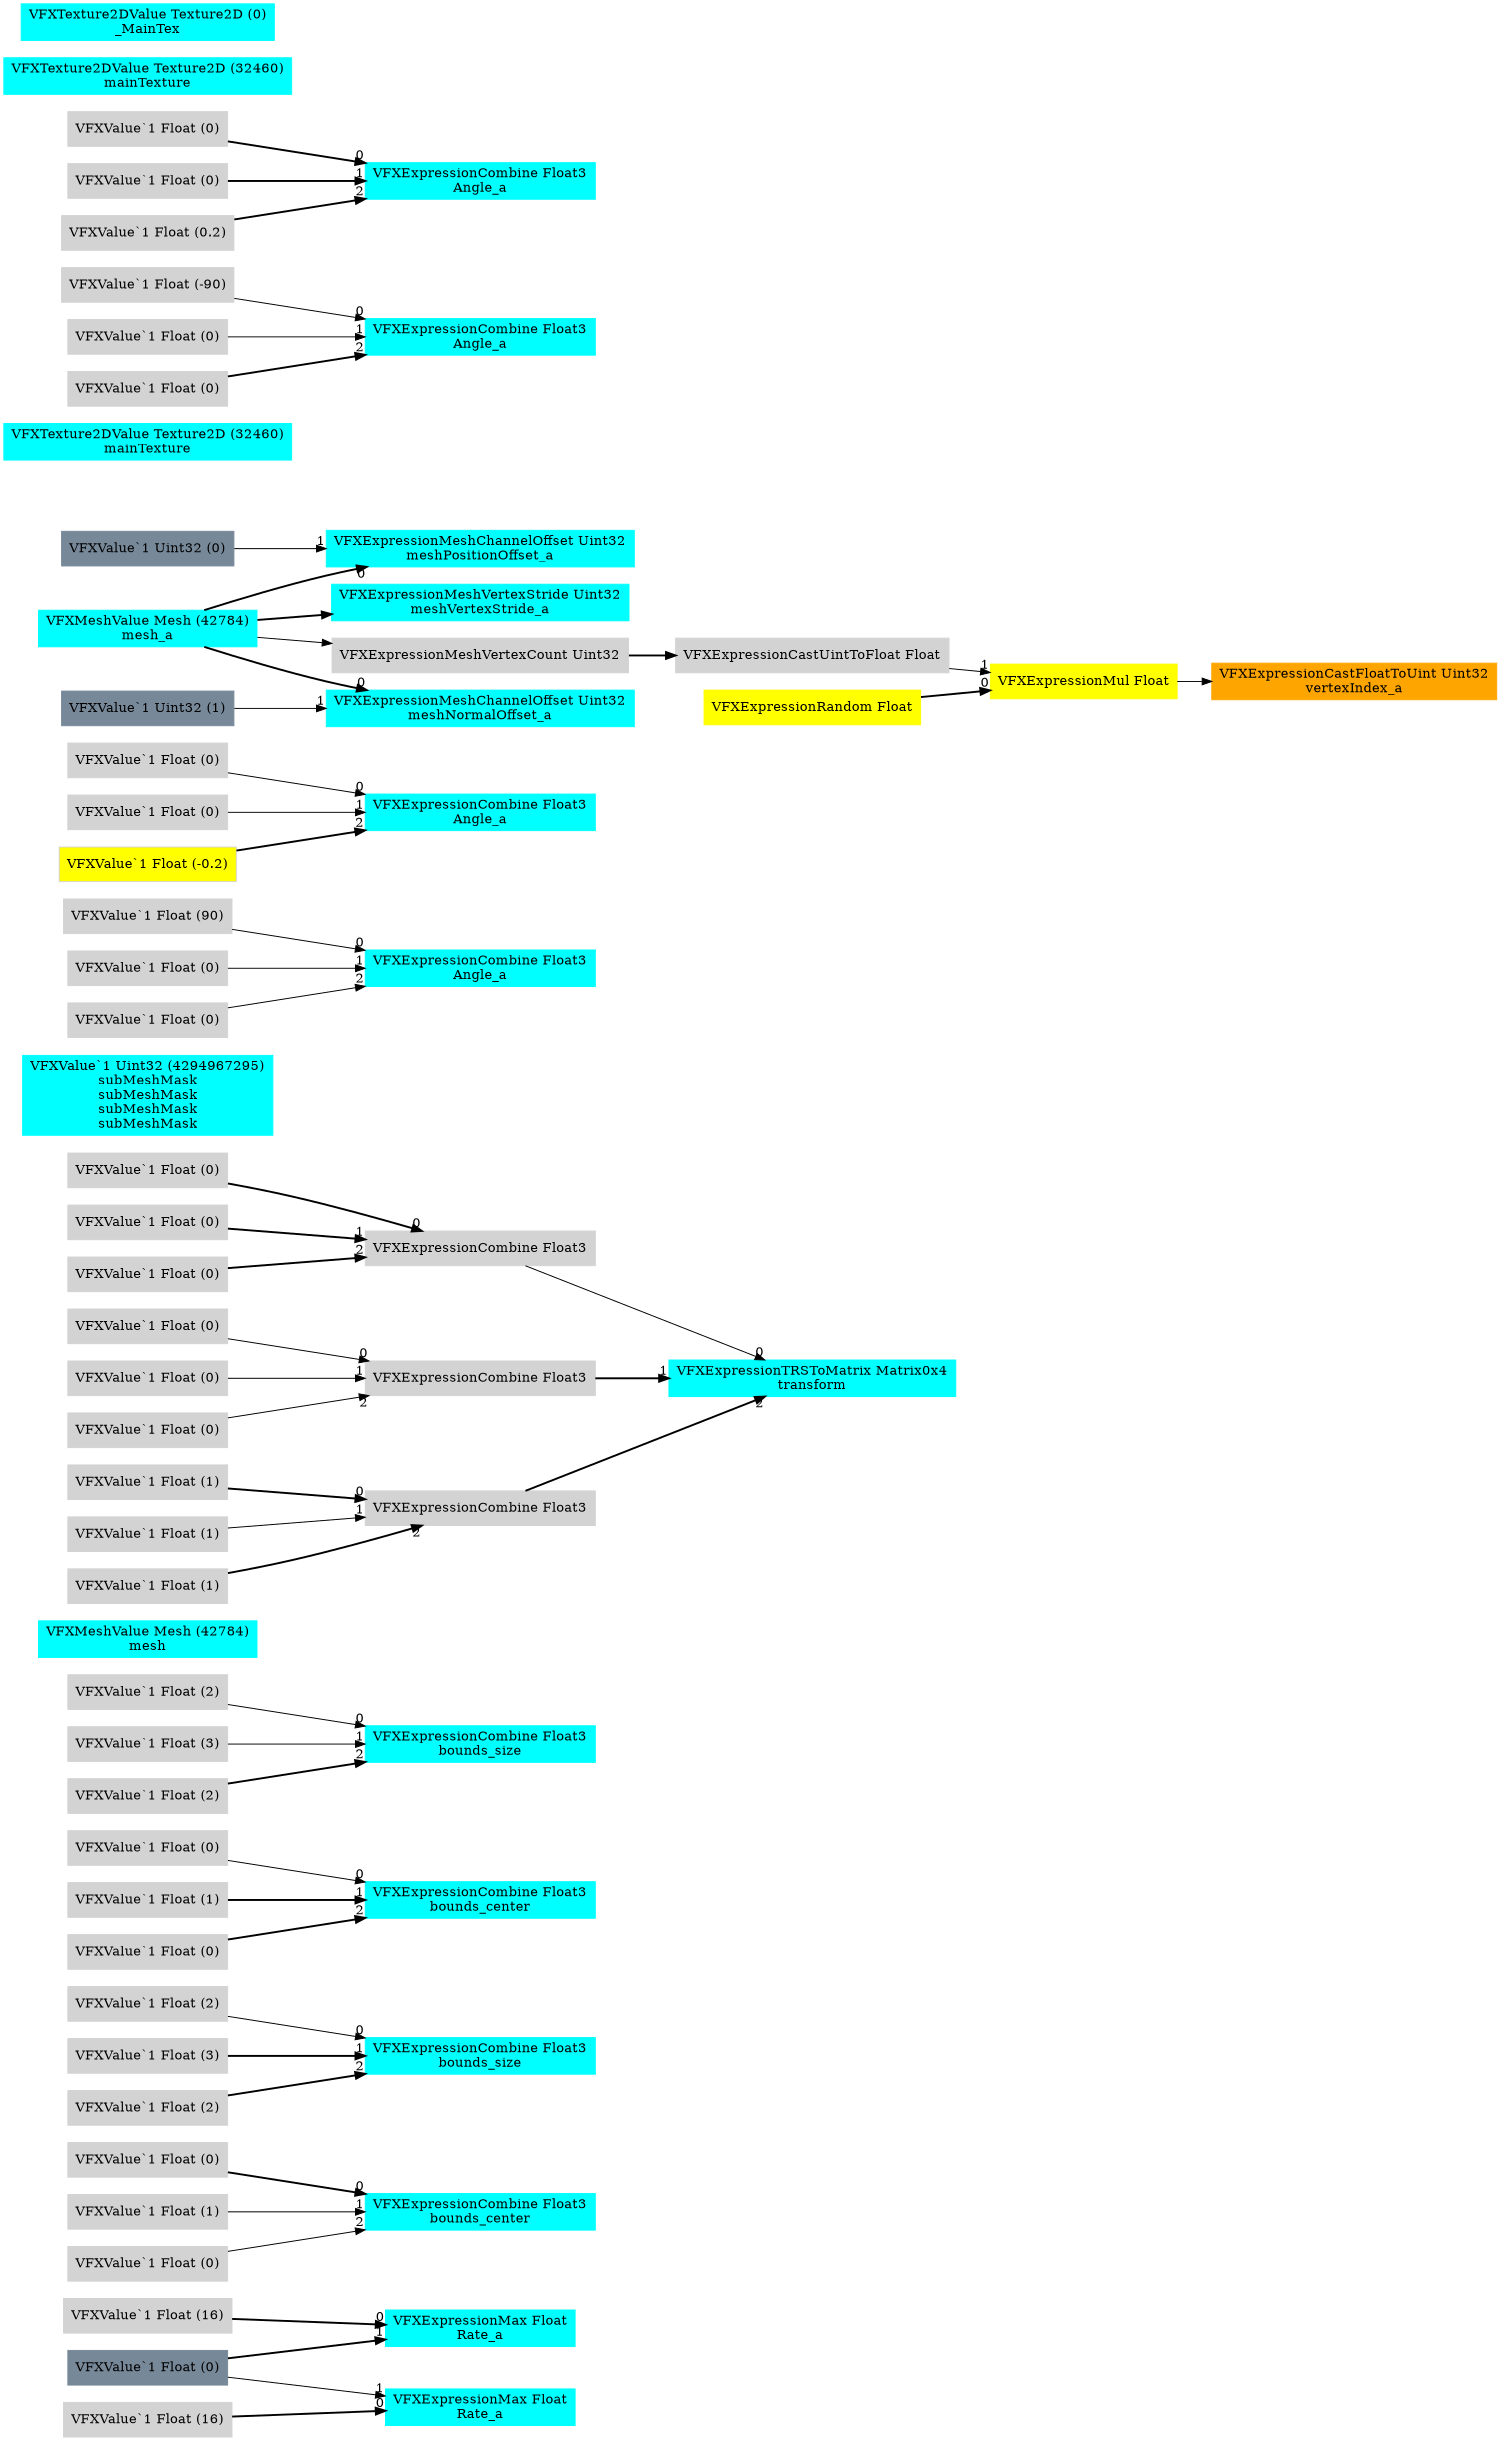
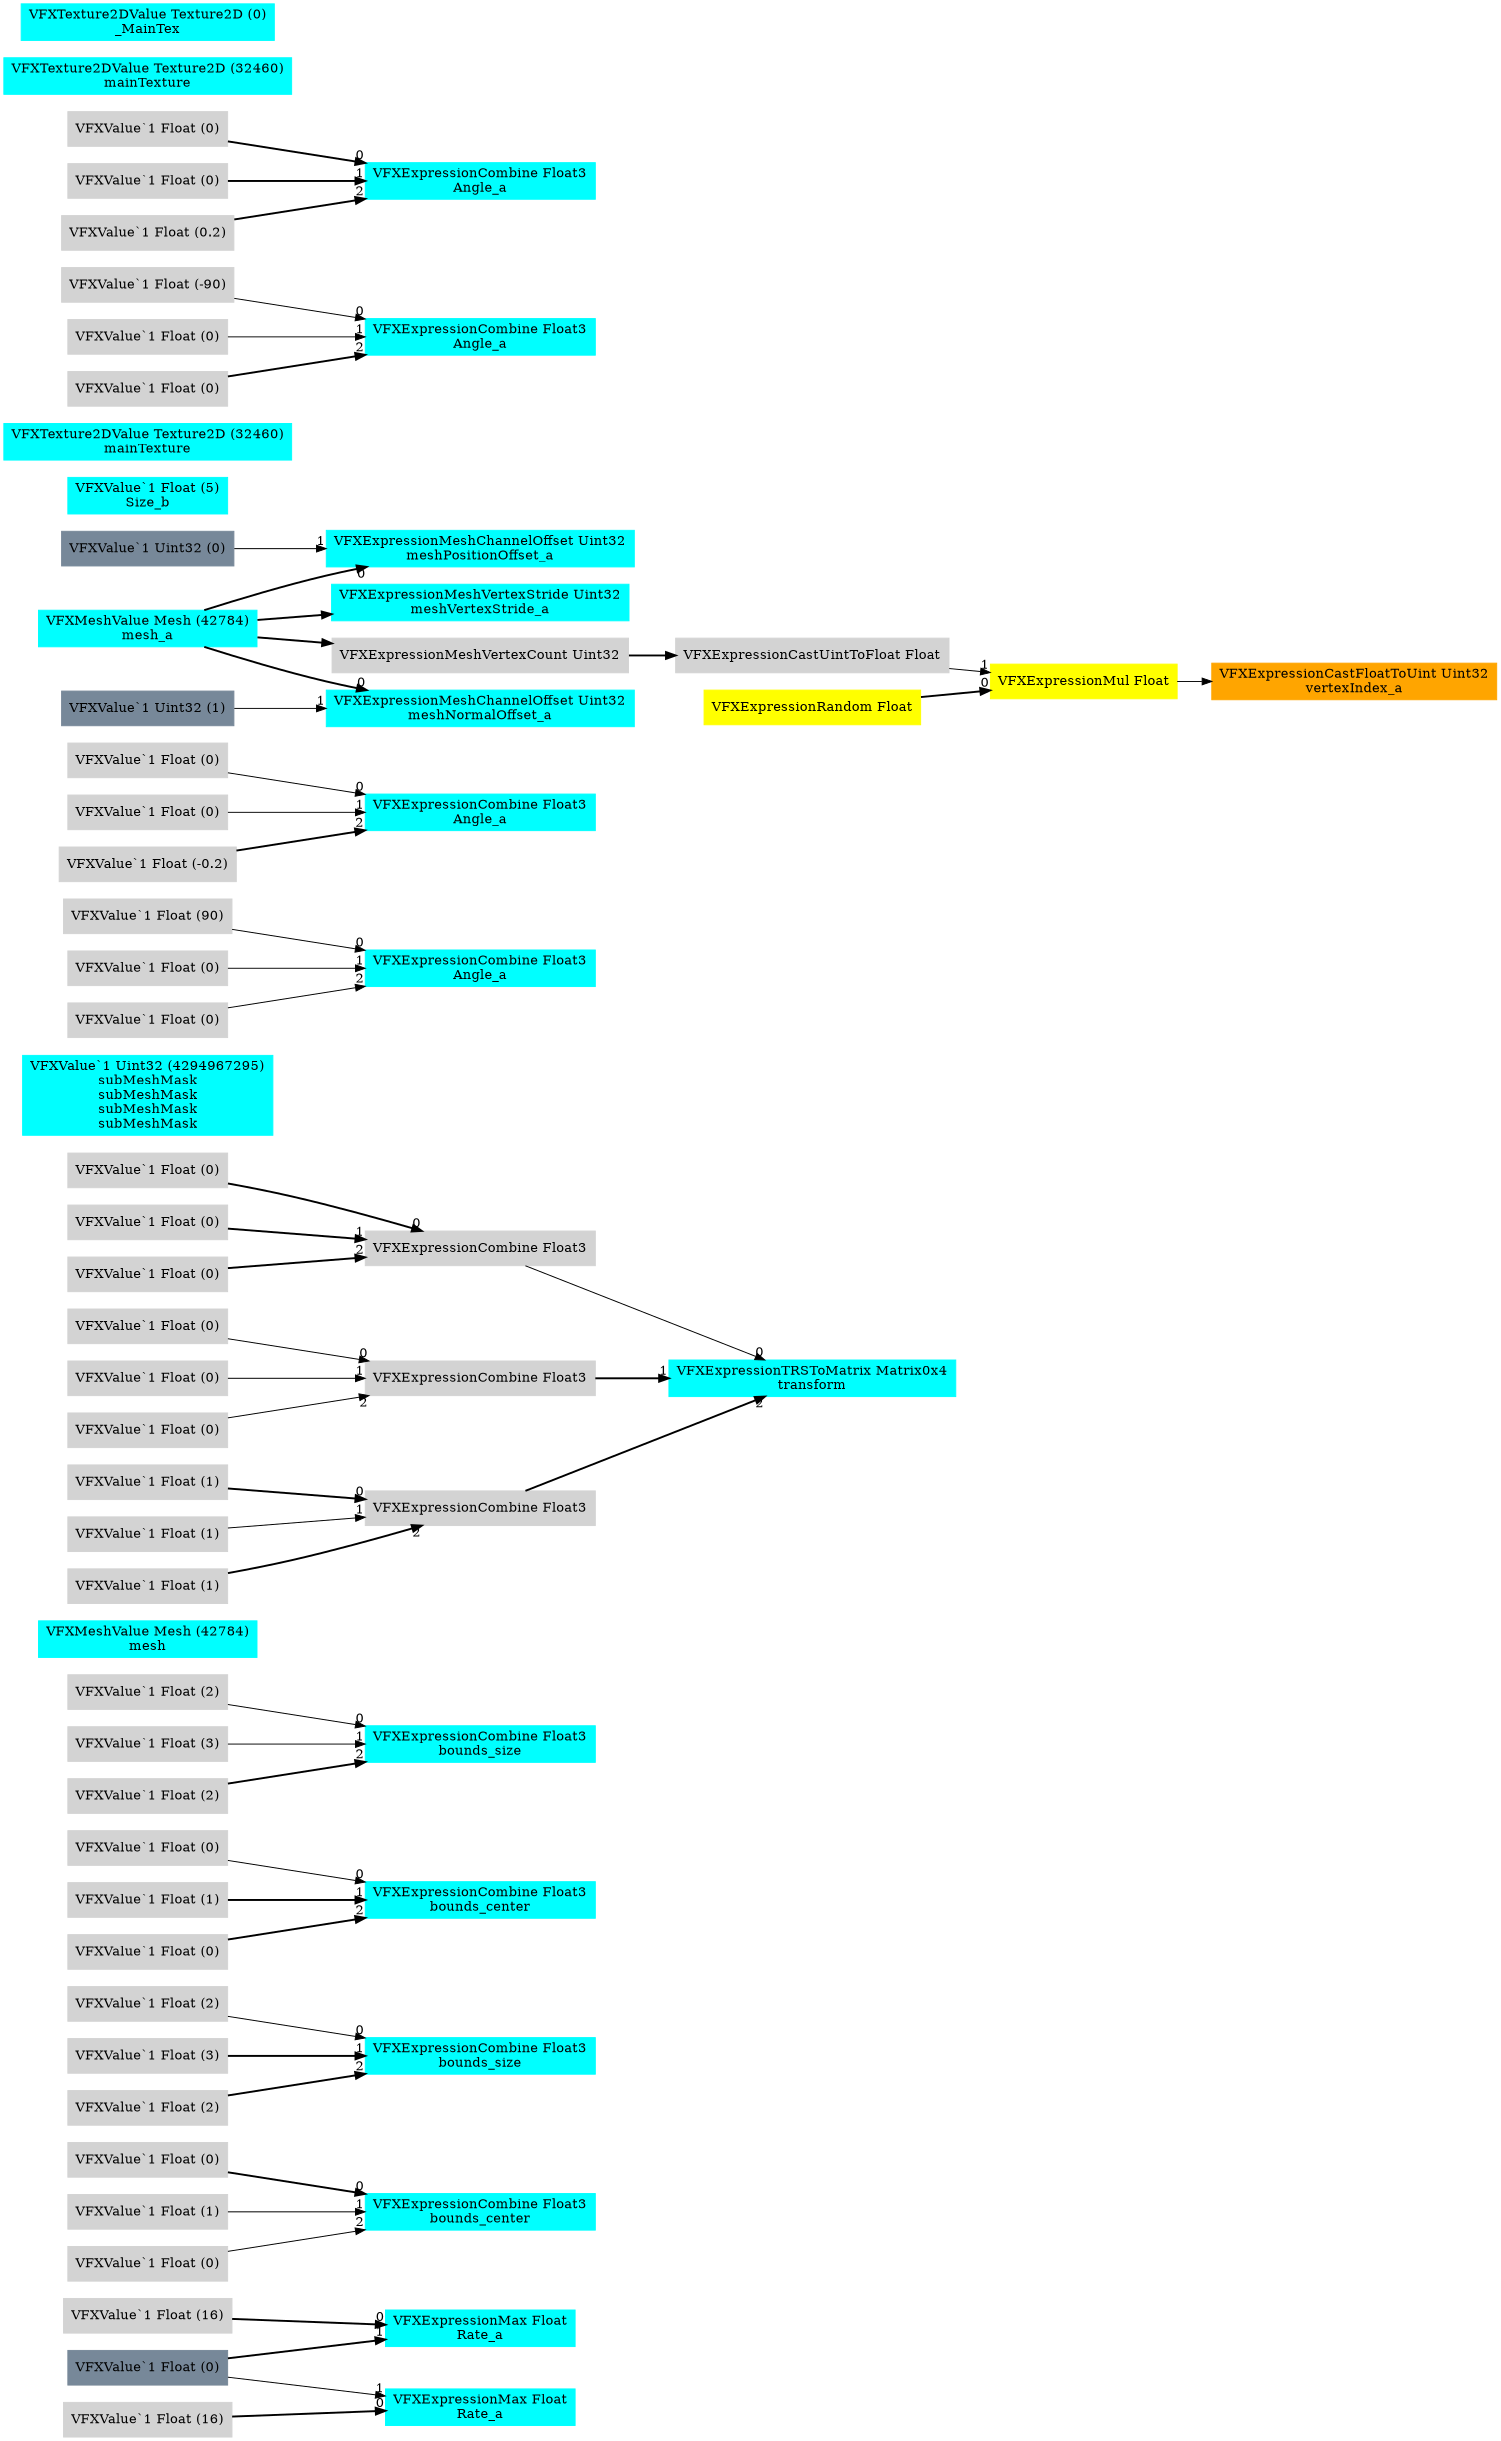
none -> (148, 496)
(290, 640) -> (290, 640)
(148, 864) -> (148, 864)
